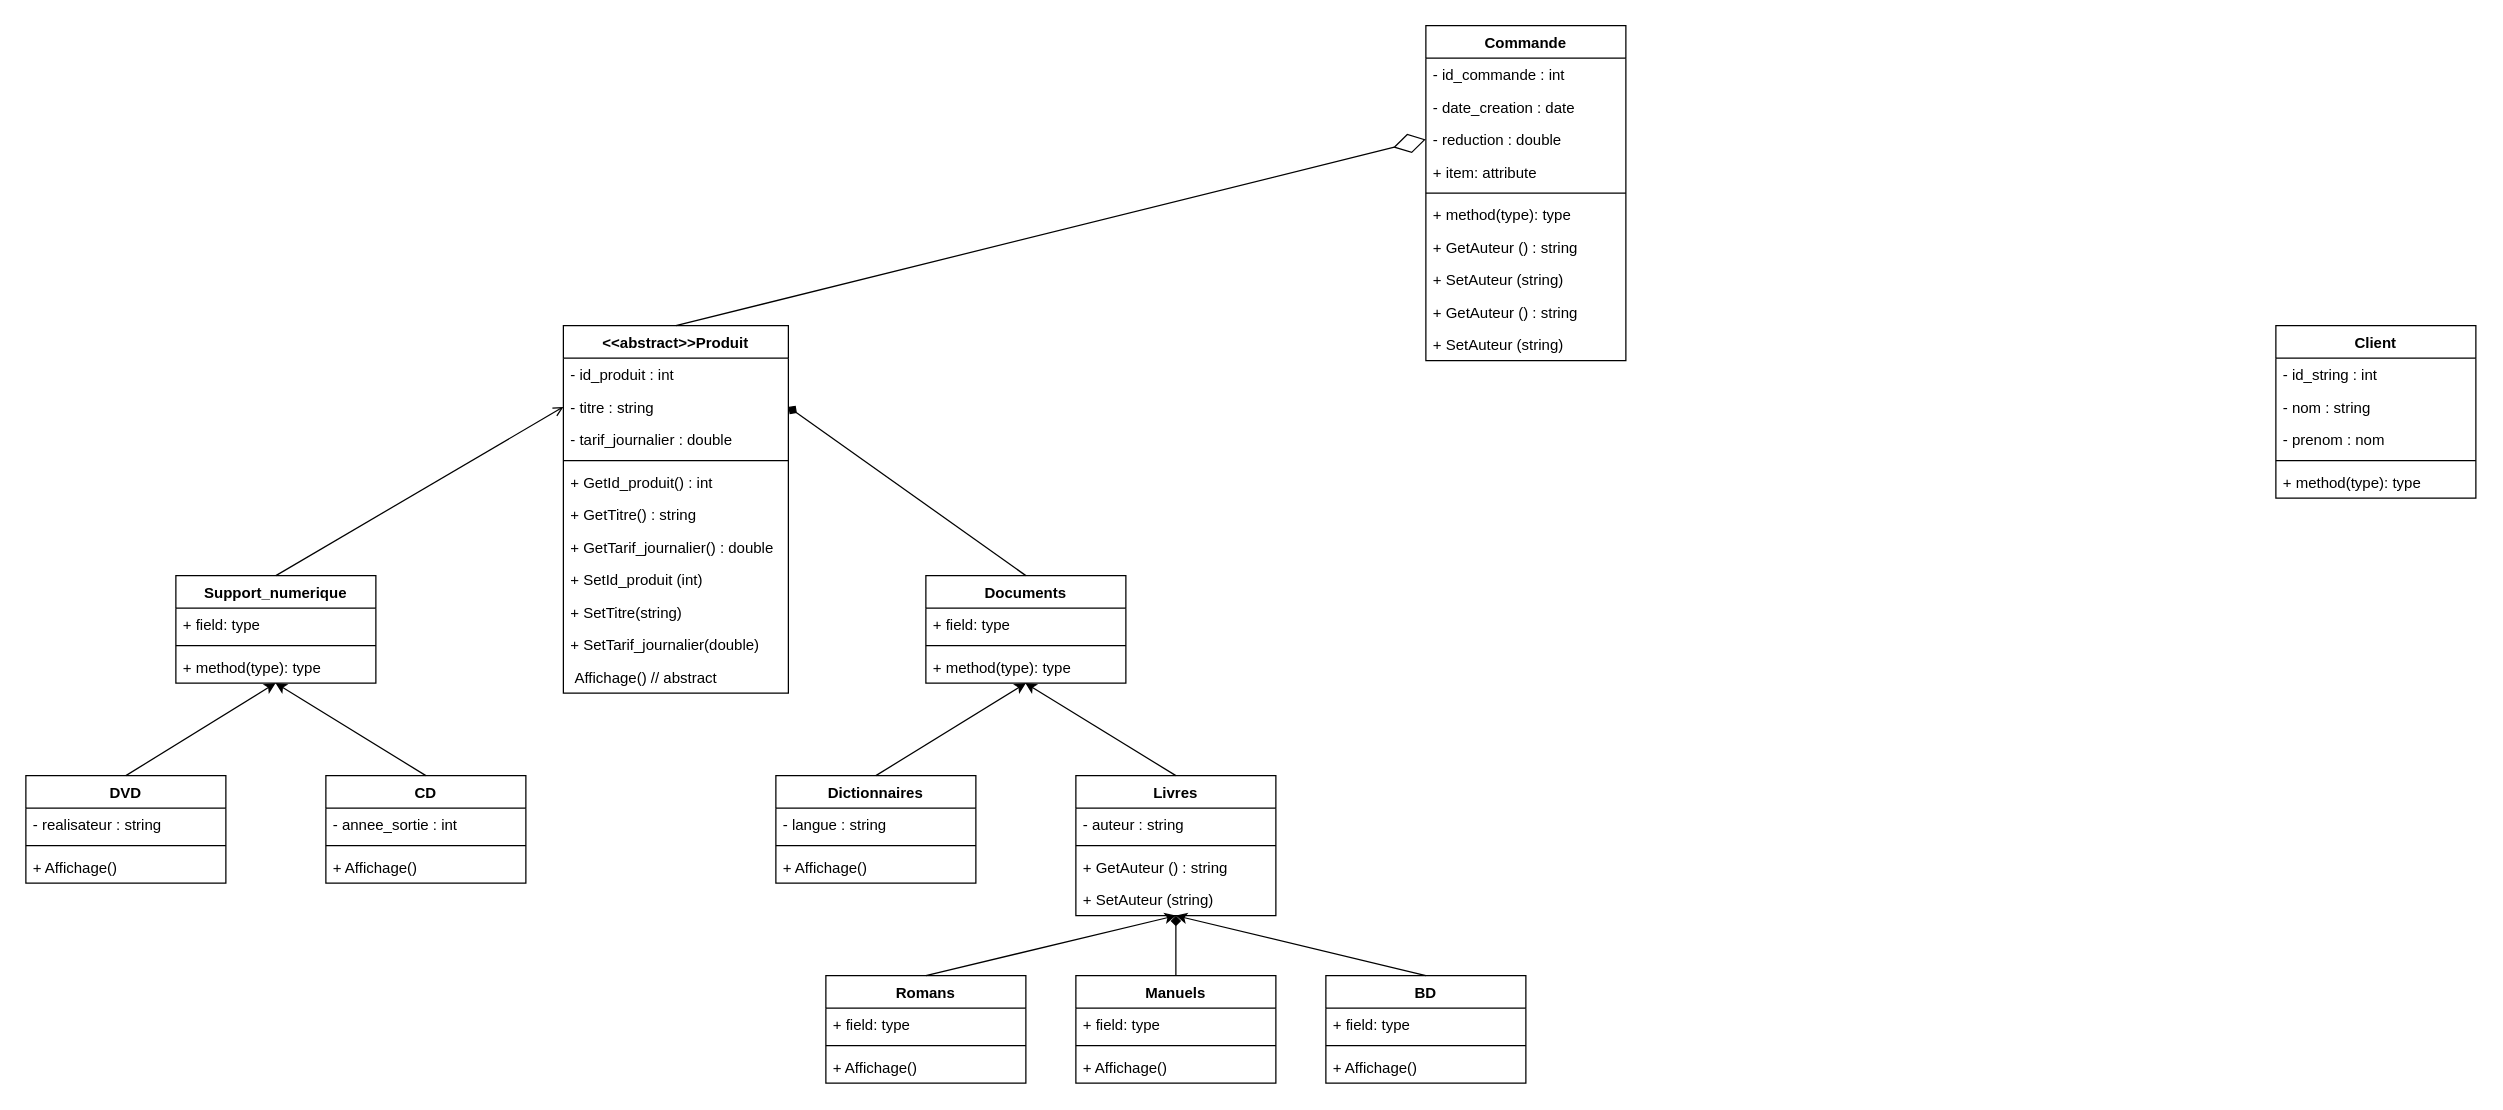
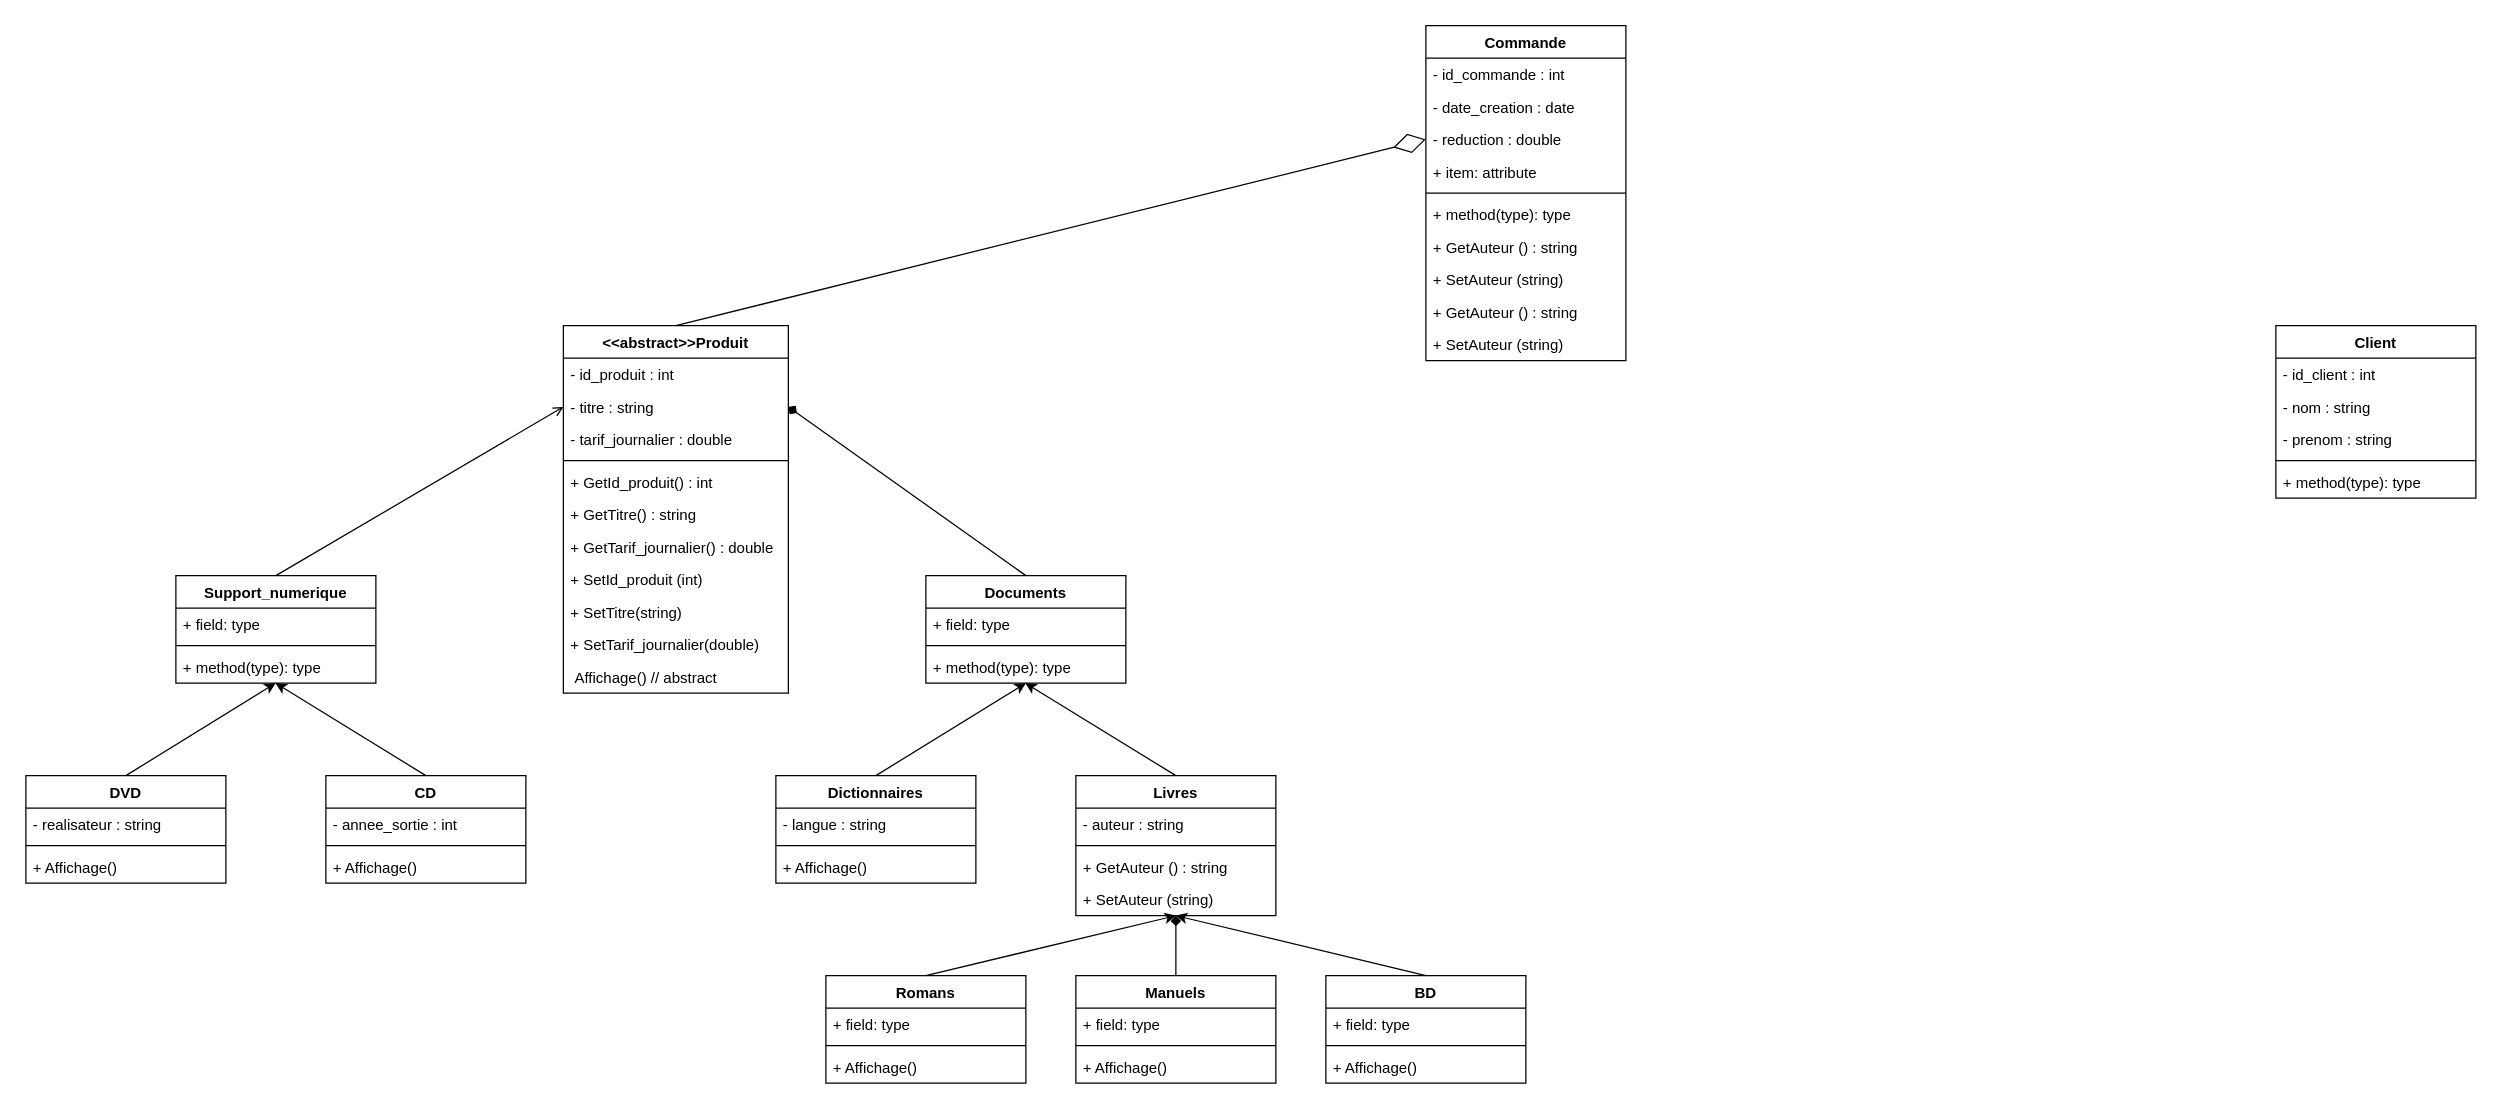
(2340, 375) -> (2338, 375)
(2334, 440) -> (2344, 440)
